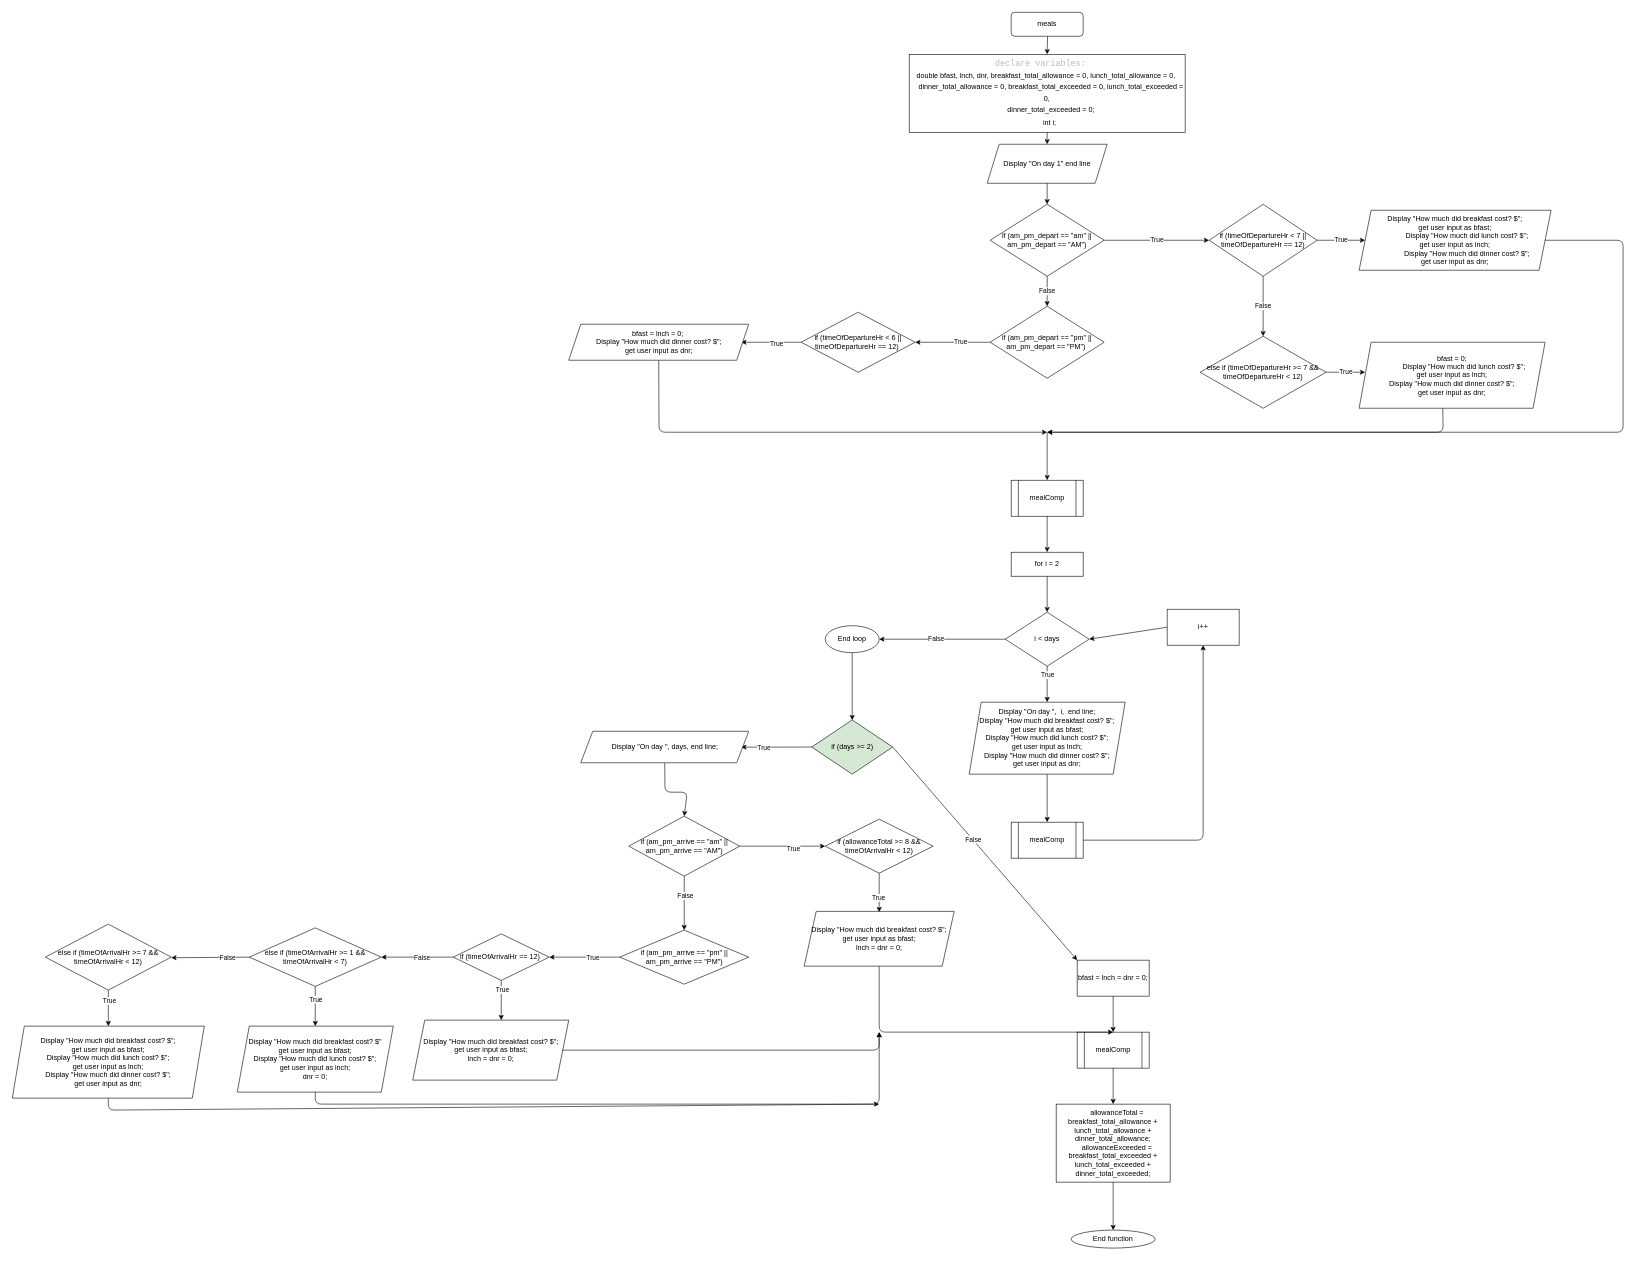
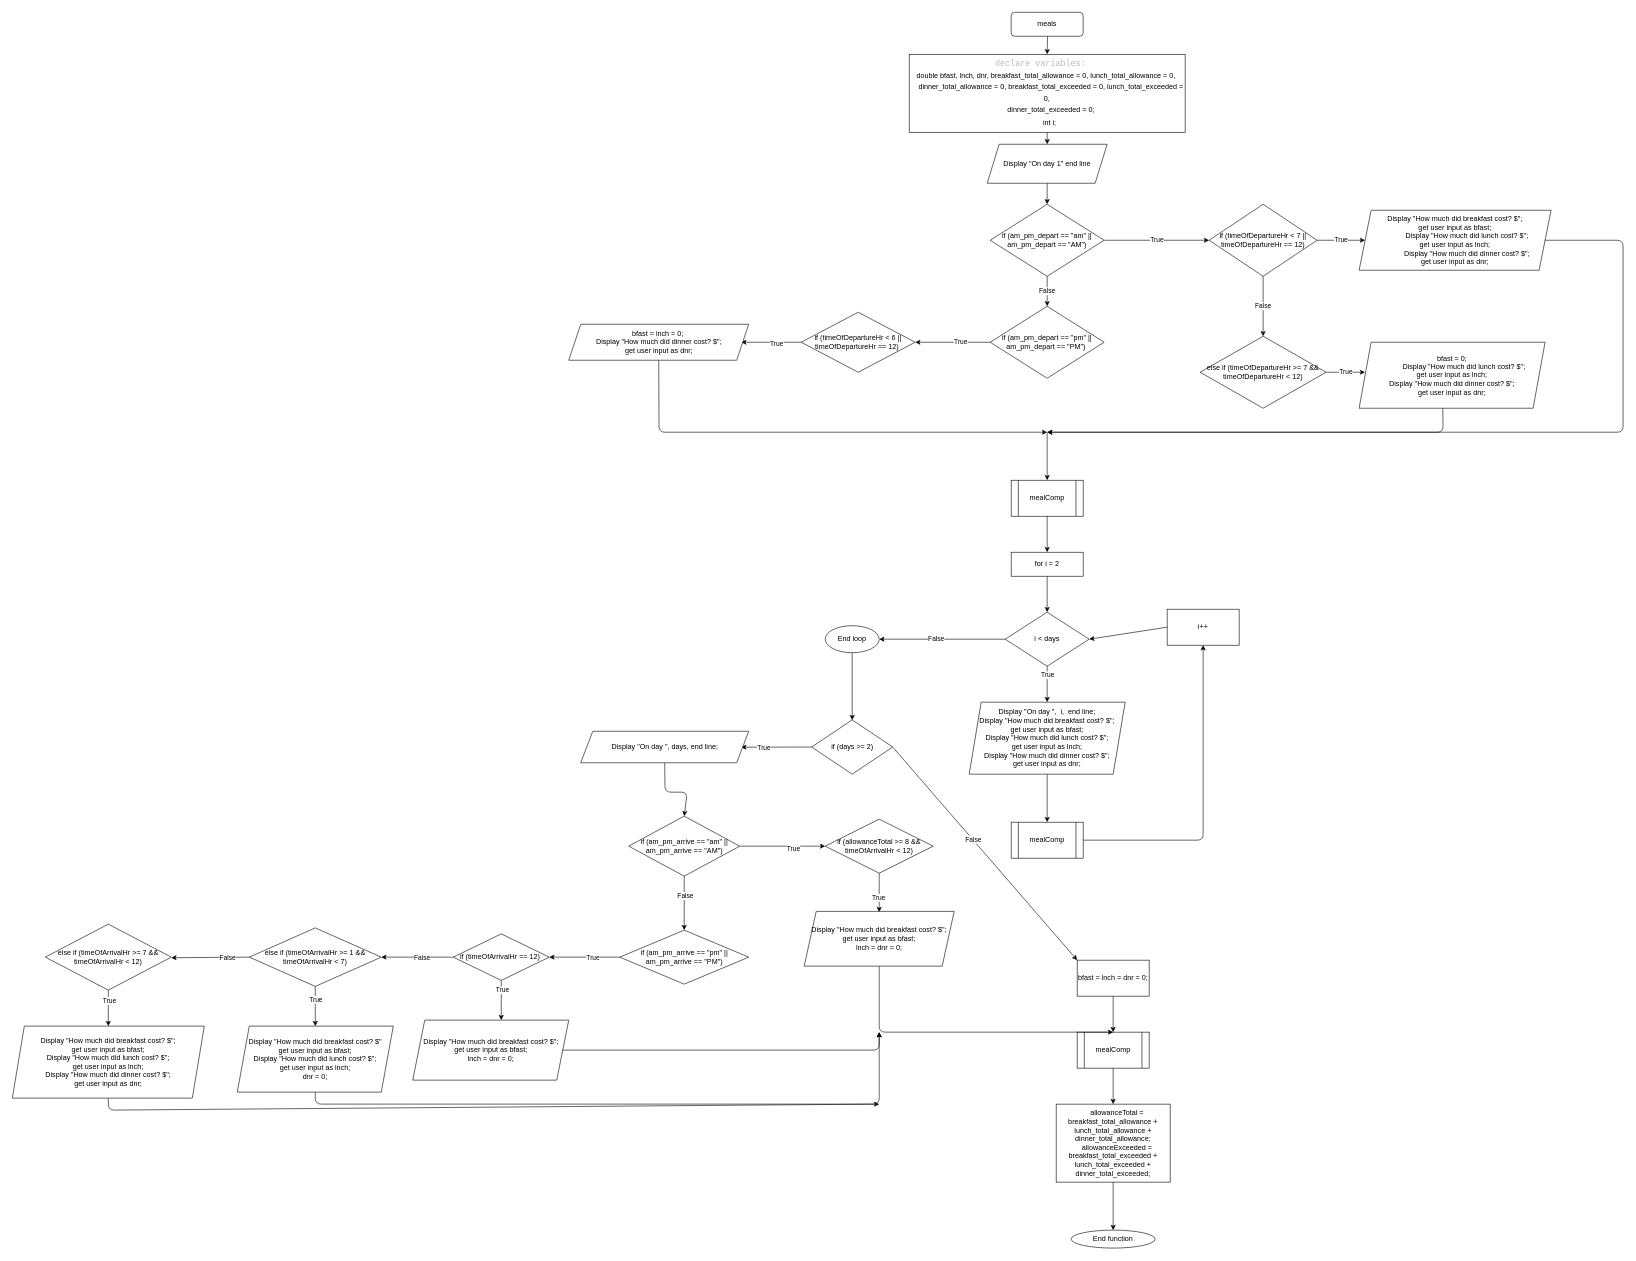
(852, 747) -> (852, 747)
